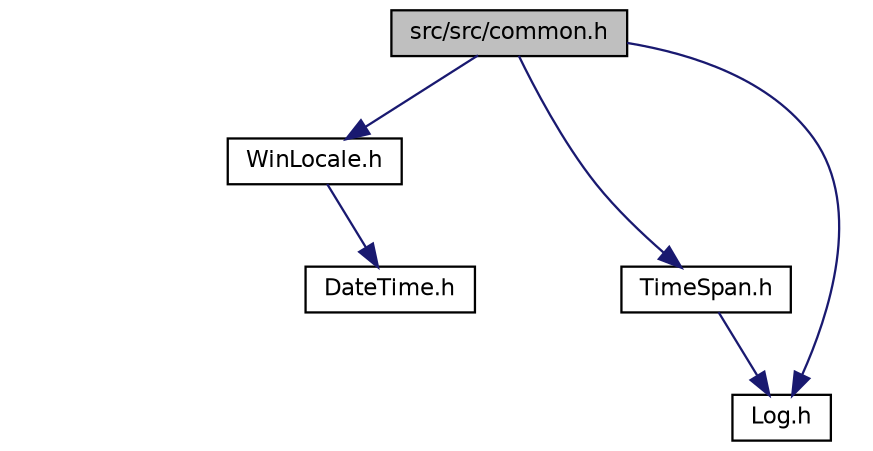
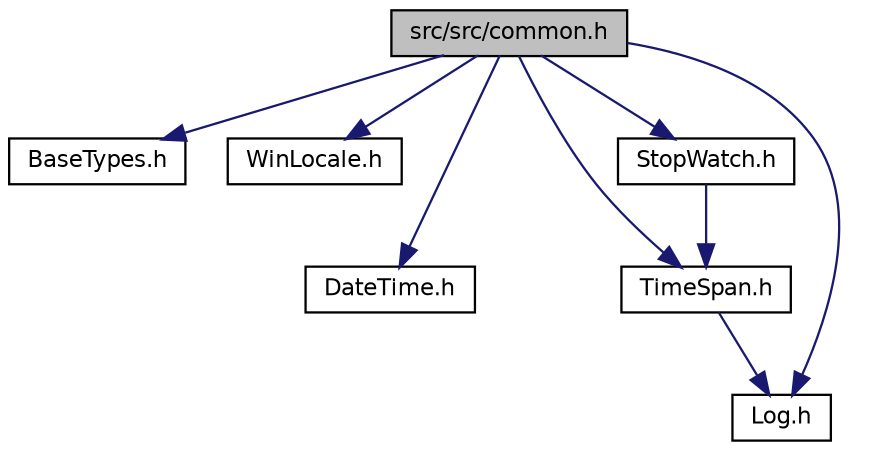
none -> (97, 161)
none -> (706, 161)
(346, 216) -> (455, 151)
